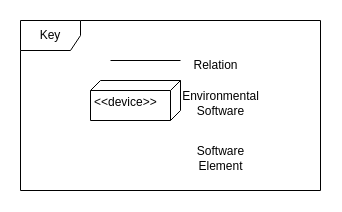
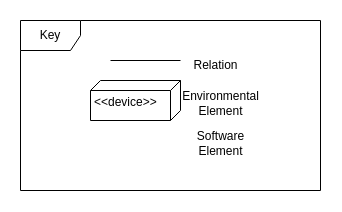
(221, 104) -> (221, 104)
(221, 159) -> (221, 144)
